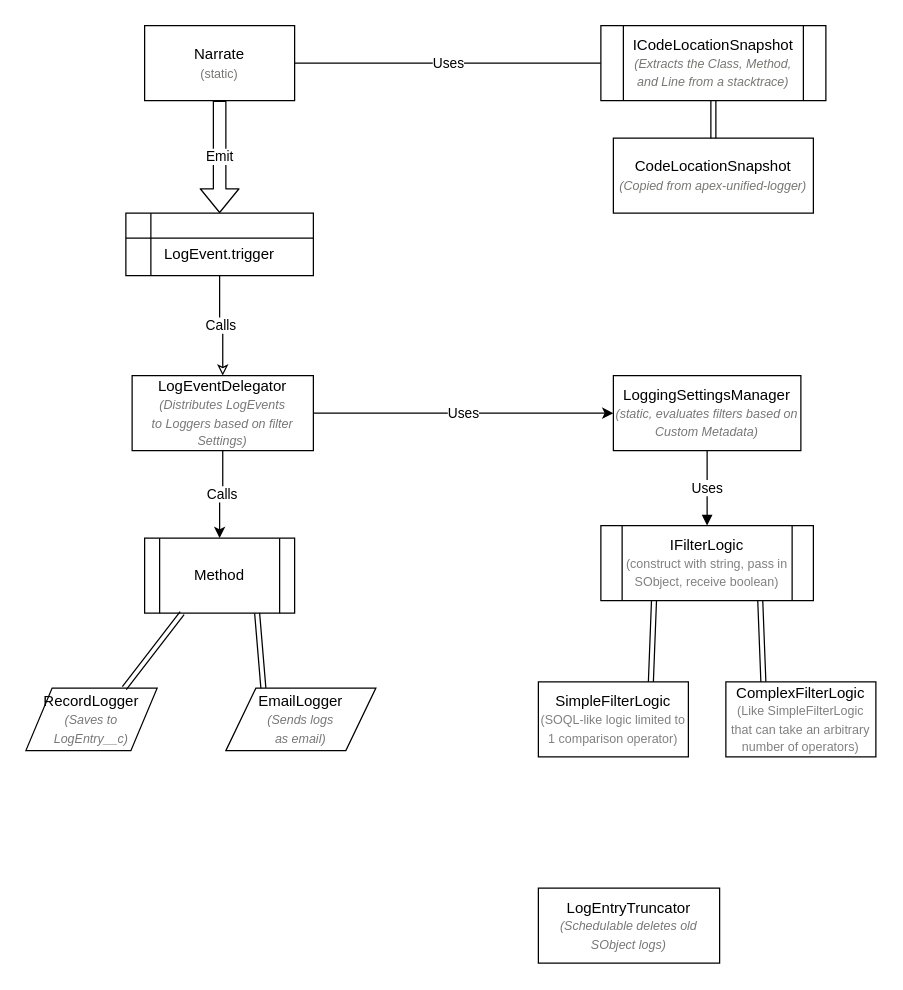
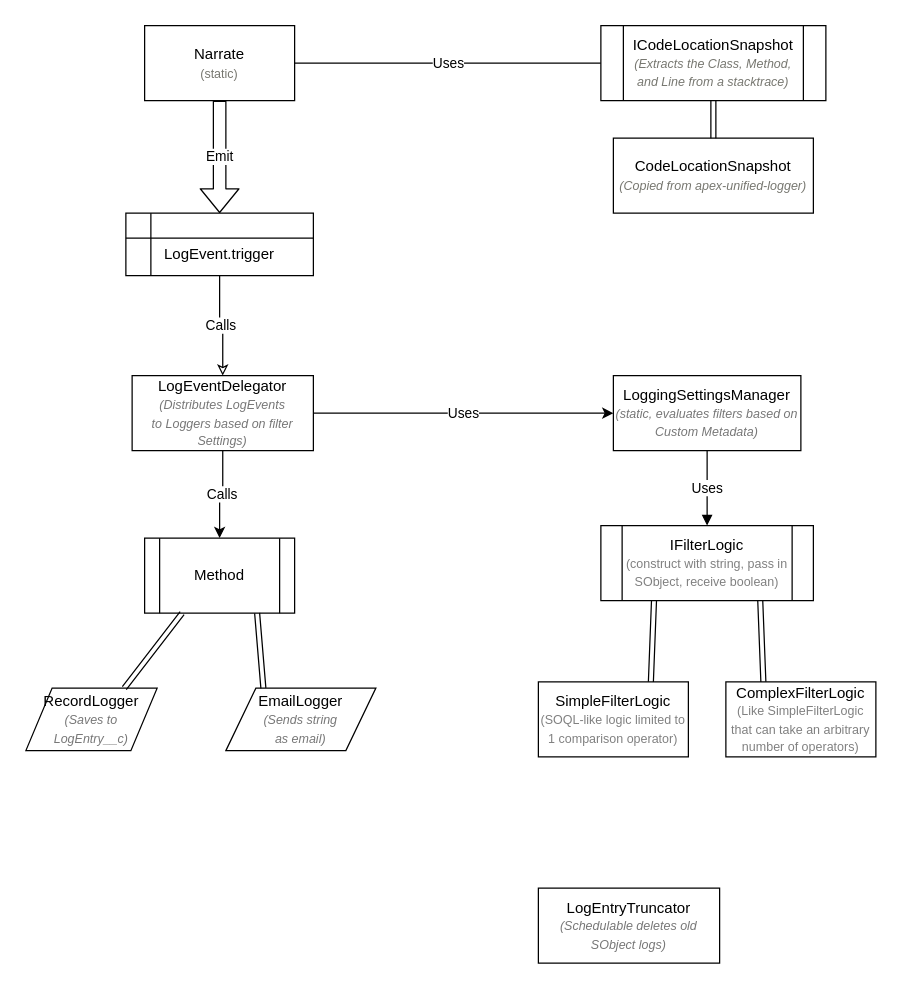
(301, 719) -> (301, 719)
